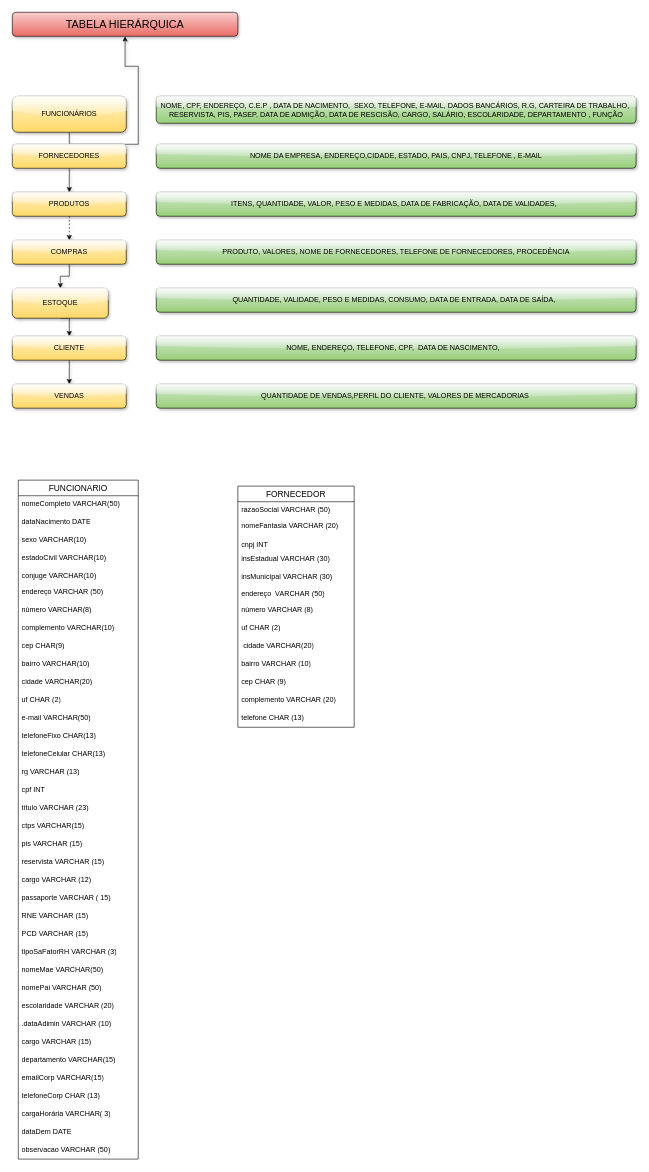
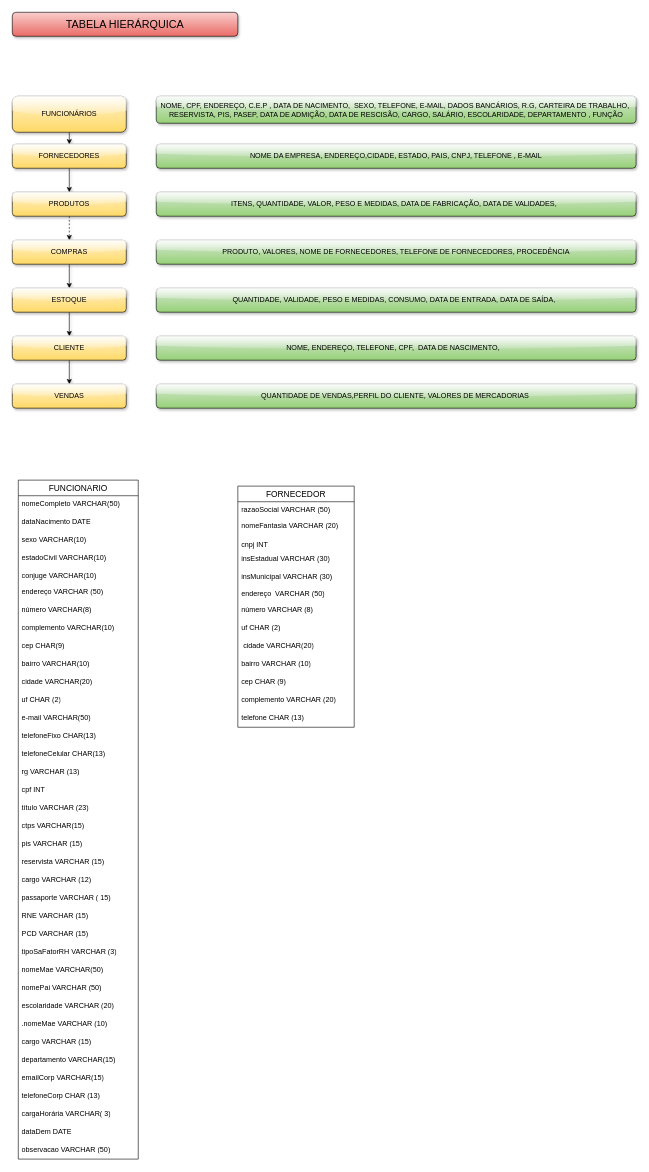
(135, 66) -> (69, 138)
(60, 303) -> (69, 300)
(66, 1024) -> (61, 1024)
